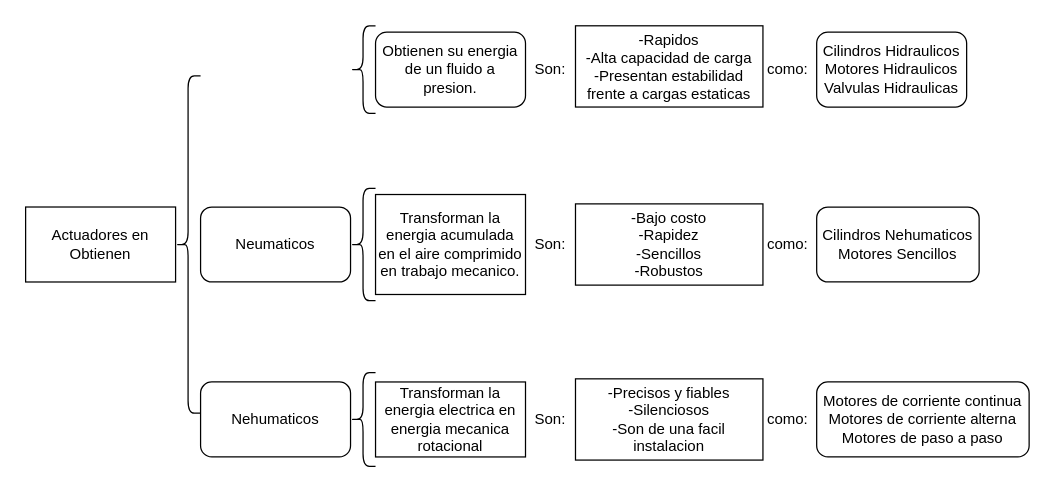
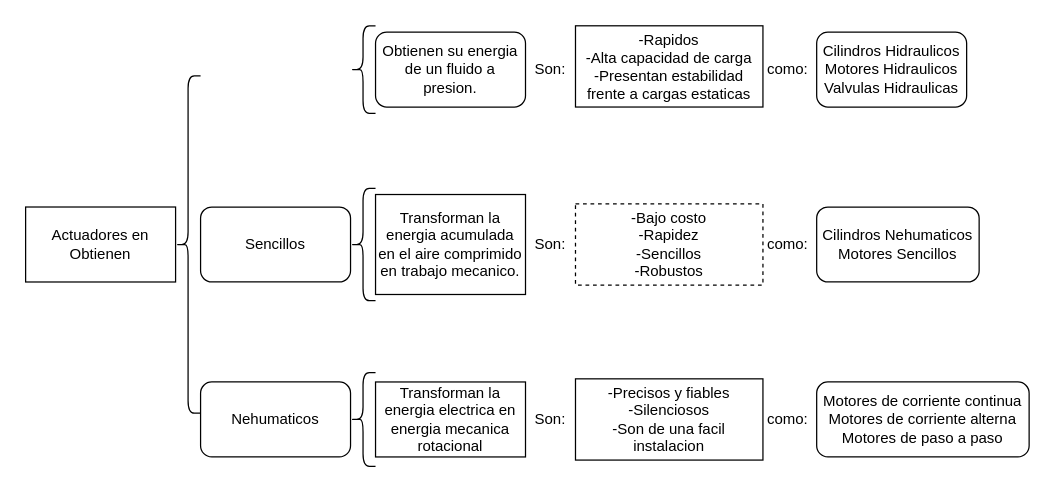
(276, 244) -> (276, 244)
(669, 244) -> (669, 244)
